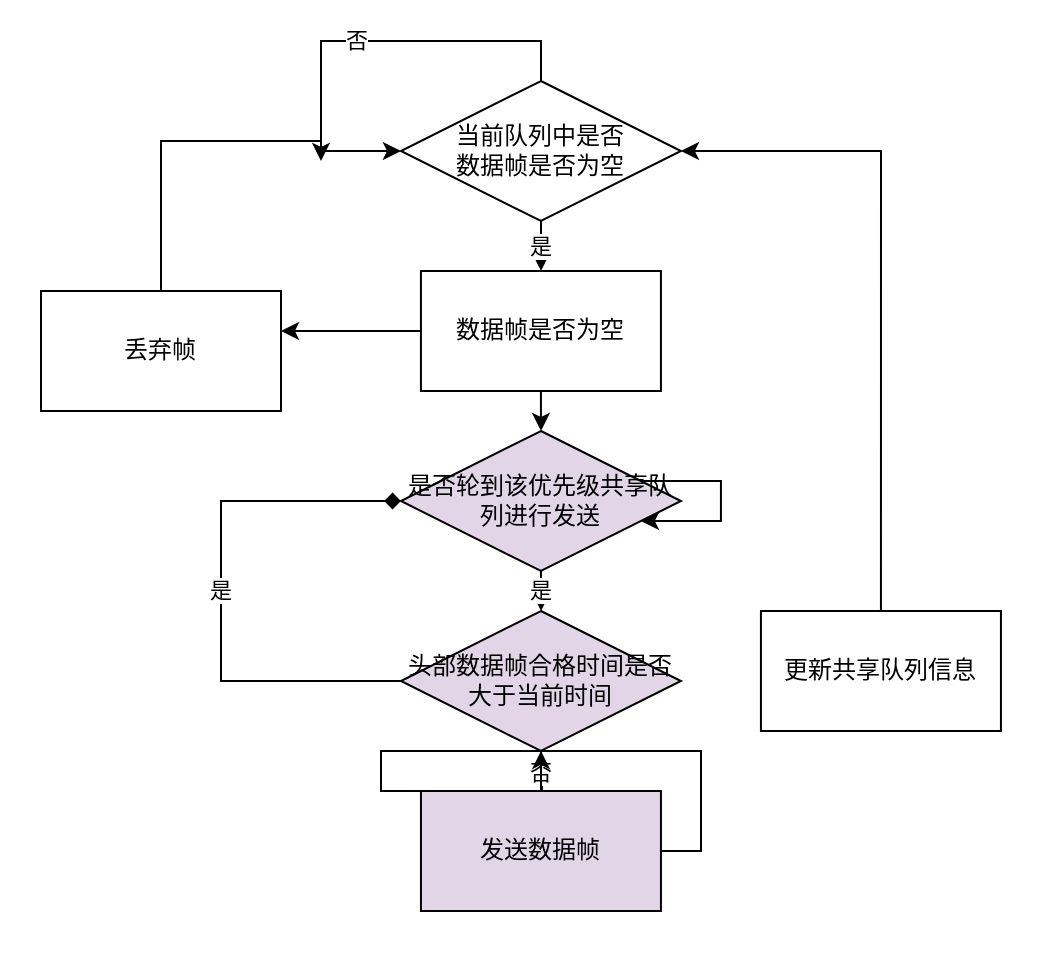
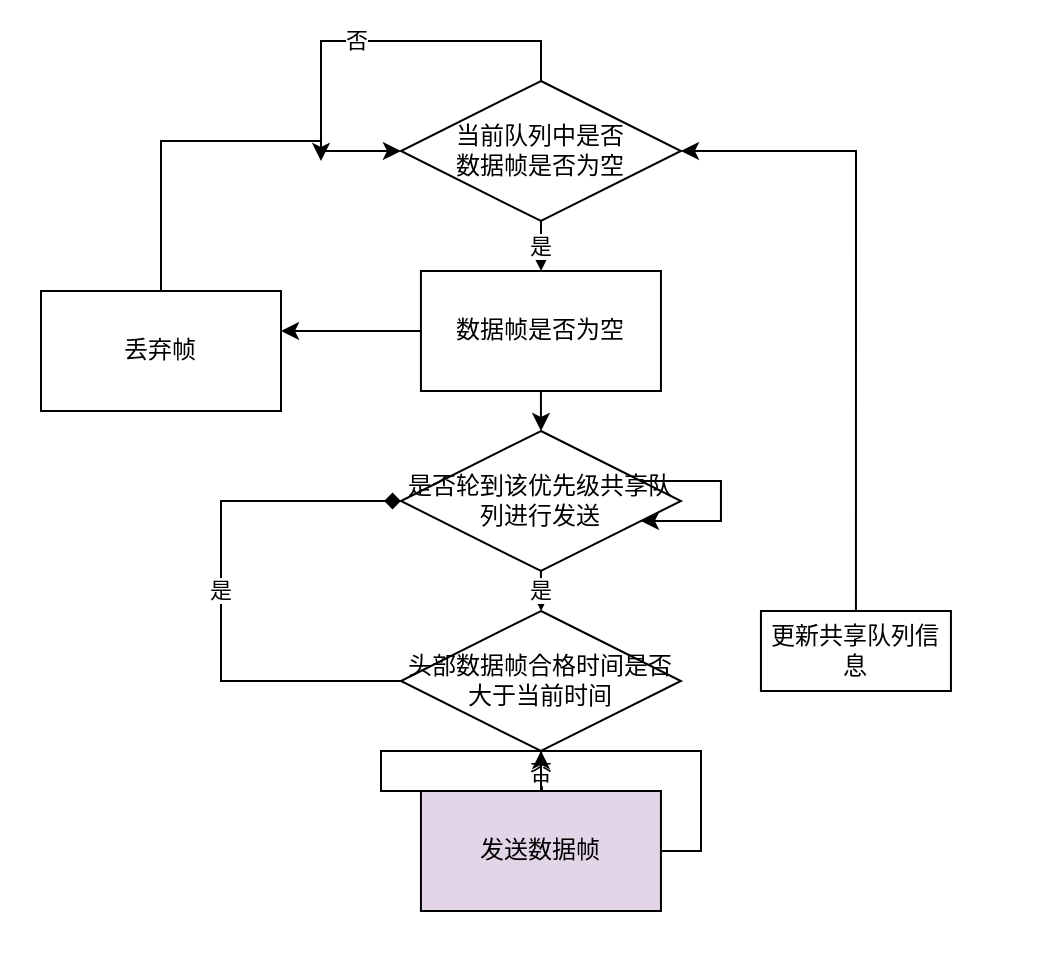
(541, 501) -> (541, 501)
(881, 671) -> (856, 651)
(541, 681) -> (541, 681)
